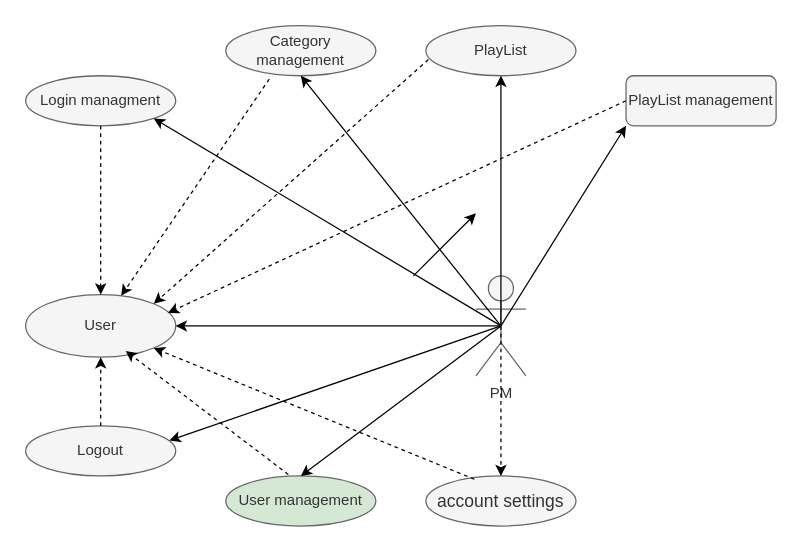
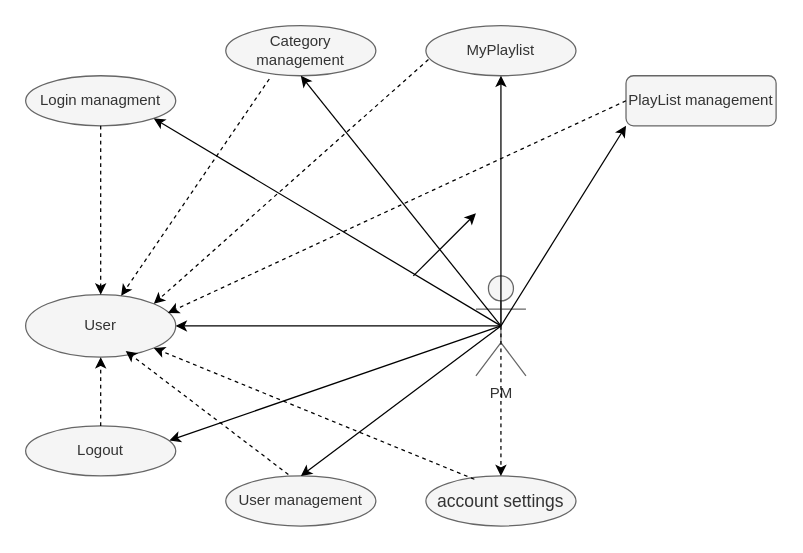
(501, 51) -> (501, 51)
(301, 501) -> (301, 501)
